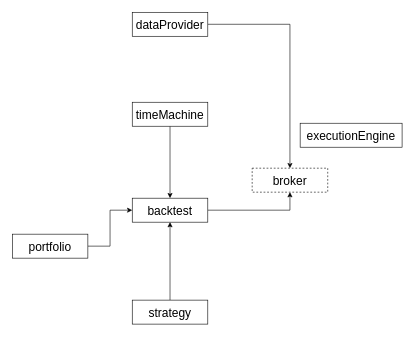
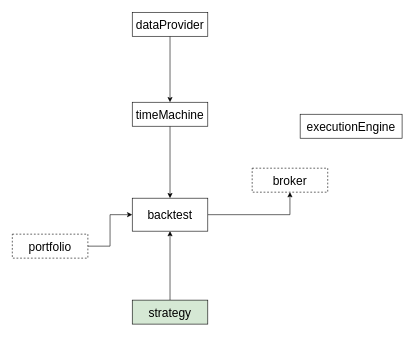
(289, 24) -> (170, 96)
(351, 135) -> (351, 126)
(170, 210) -> (170, 215)
(50, 246) -> (50, 246)
(170, 312) -> (170, 312)
